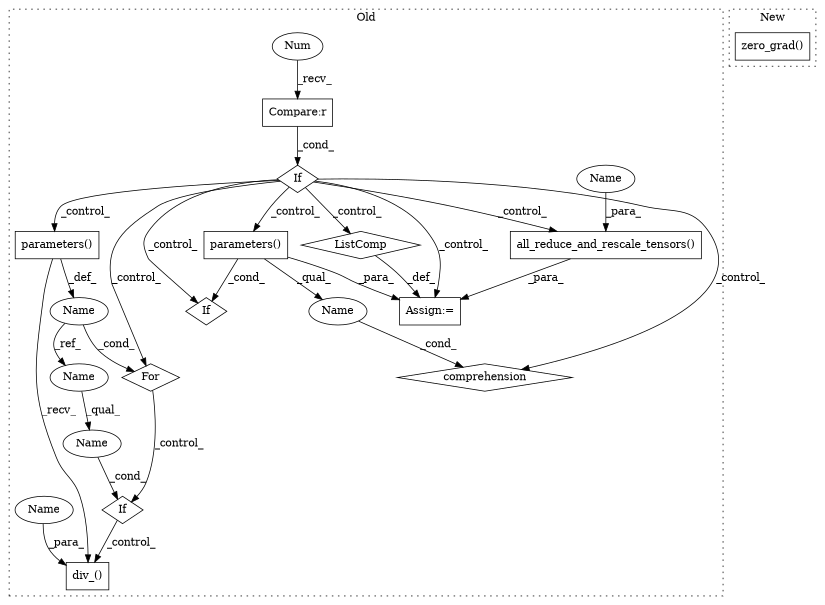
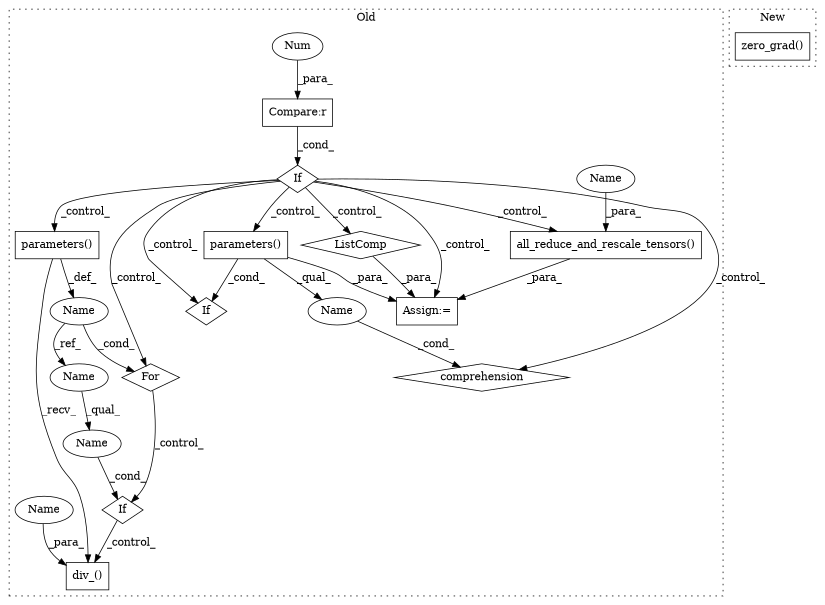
(315, 80) -> (315, 80)
(421, 278) -> (419, 278)
